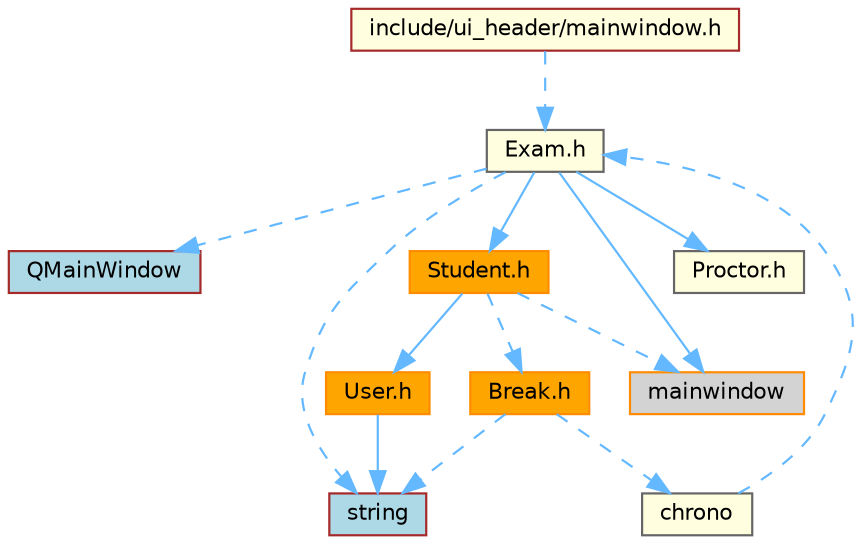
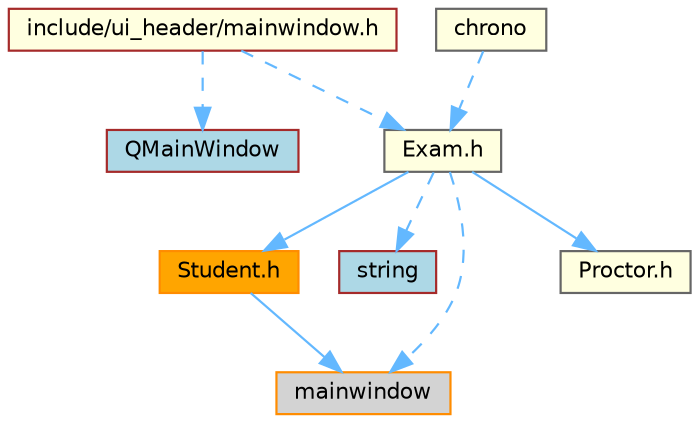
(342, 207) -> (203, 79)
(625, 263) -> (461, 273)
(588, 327) -> (288, 325)
(378, 393) -> none
(530, 393) -> none
